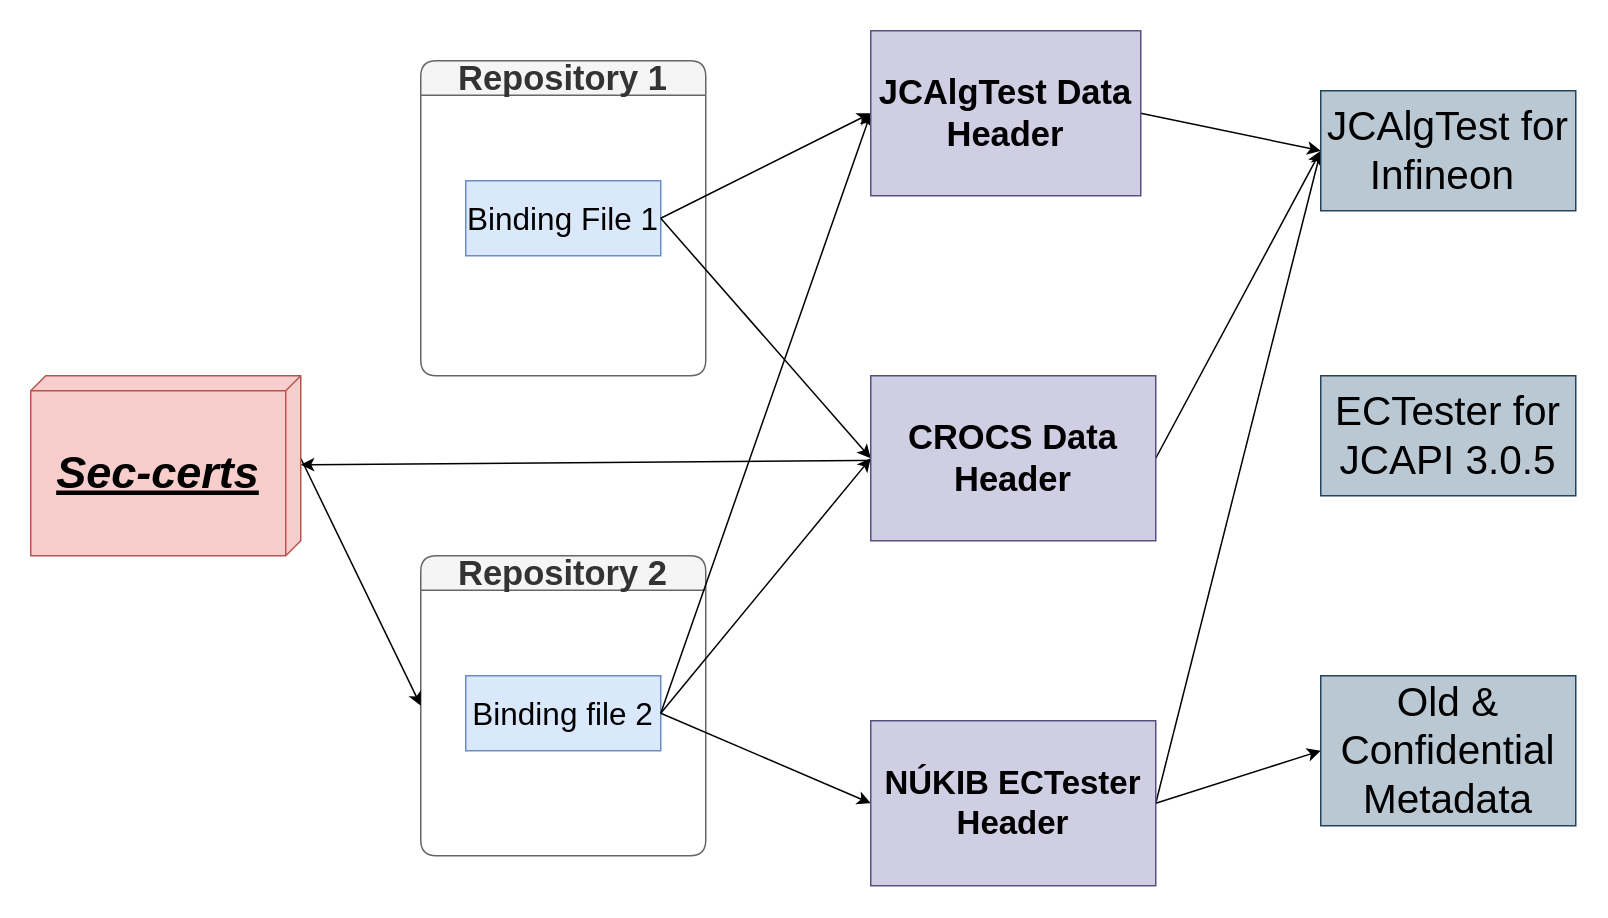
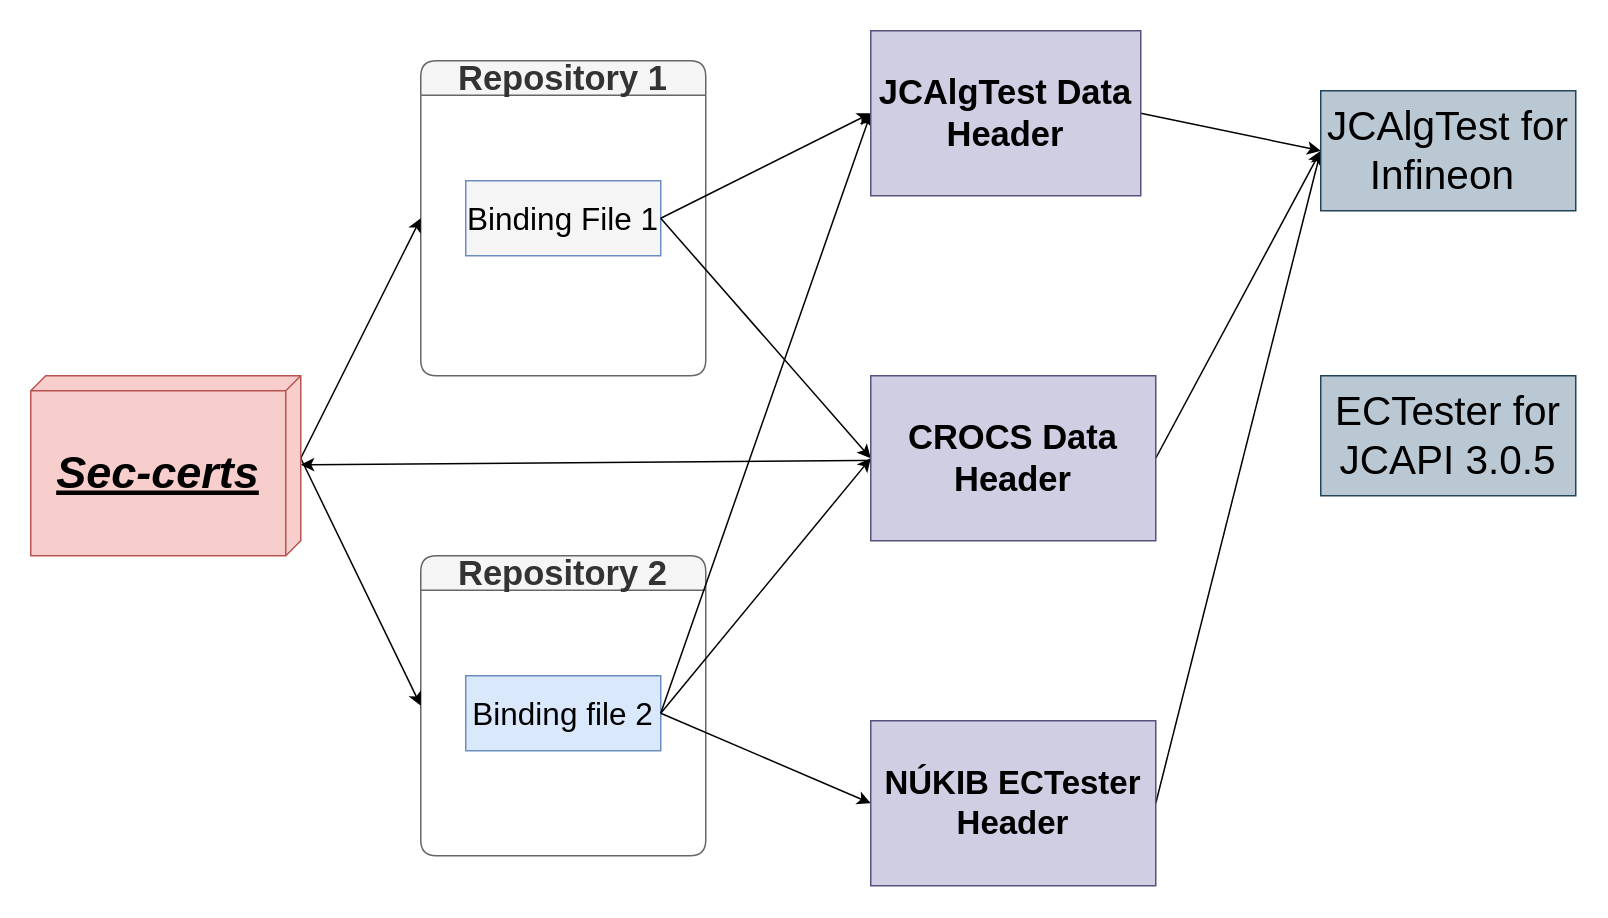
(563, 218) -> (563, 218)
none -> (359, 343)
(1448, 751) -> none
(1234, 778) -> none
